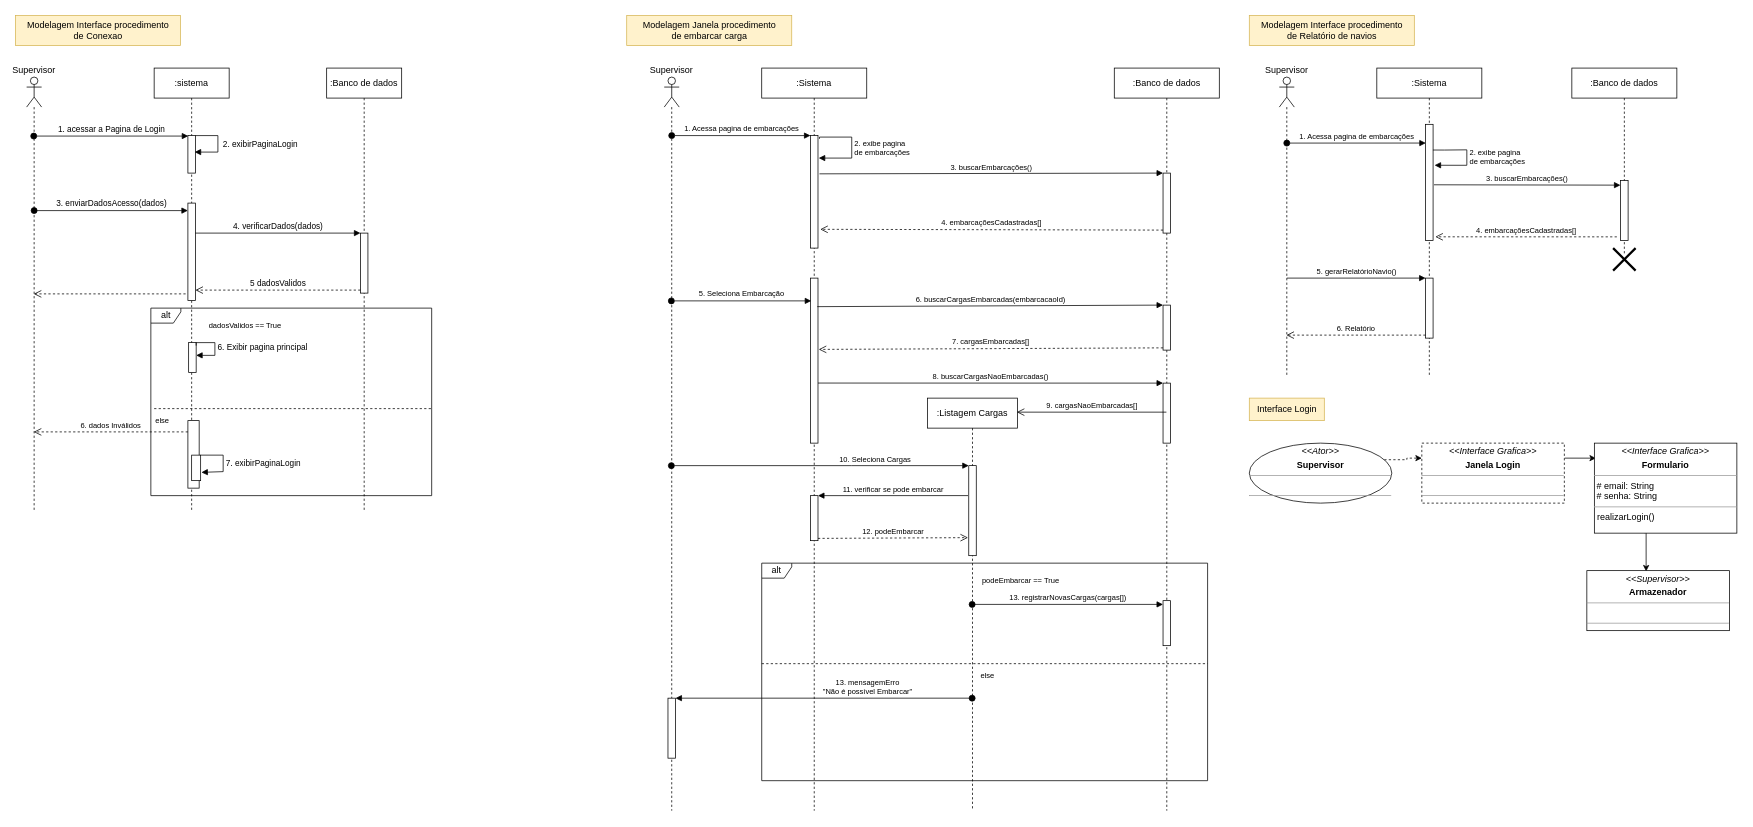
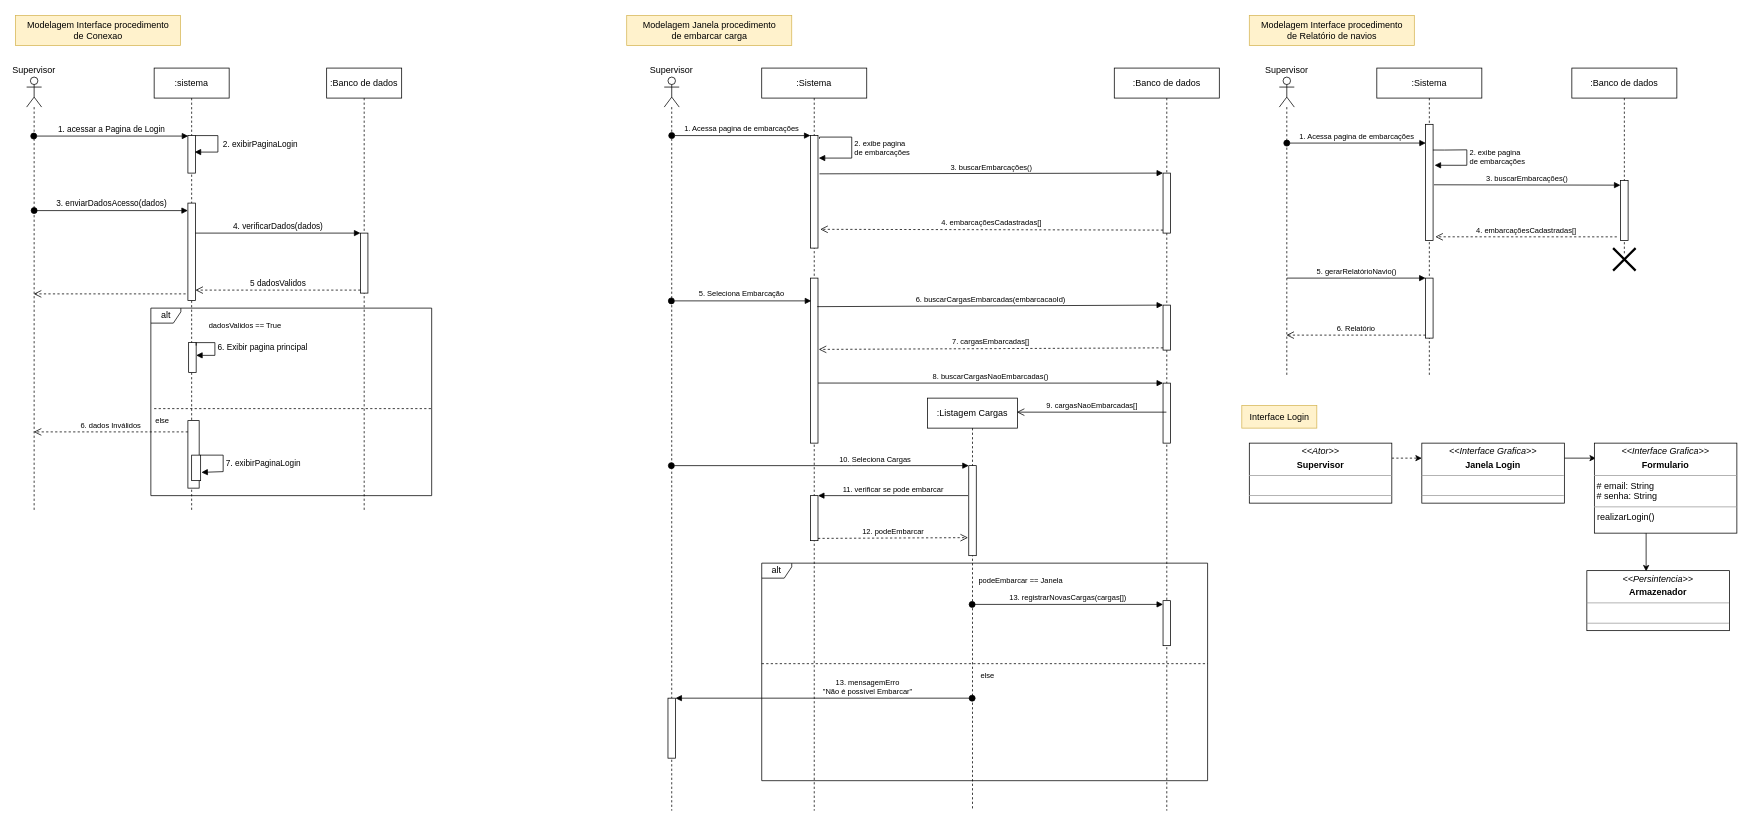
(1287, 409) -> (1279, 417)
(1320, 473) -> (1320, 473)
(1493, 473) -> (1493, 473)
(1021, 580) -> (1021, 580)
(1621, 581) -> (1625, 581)
